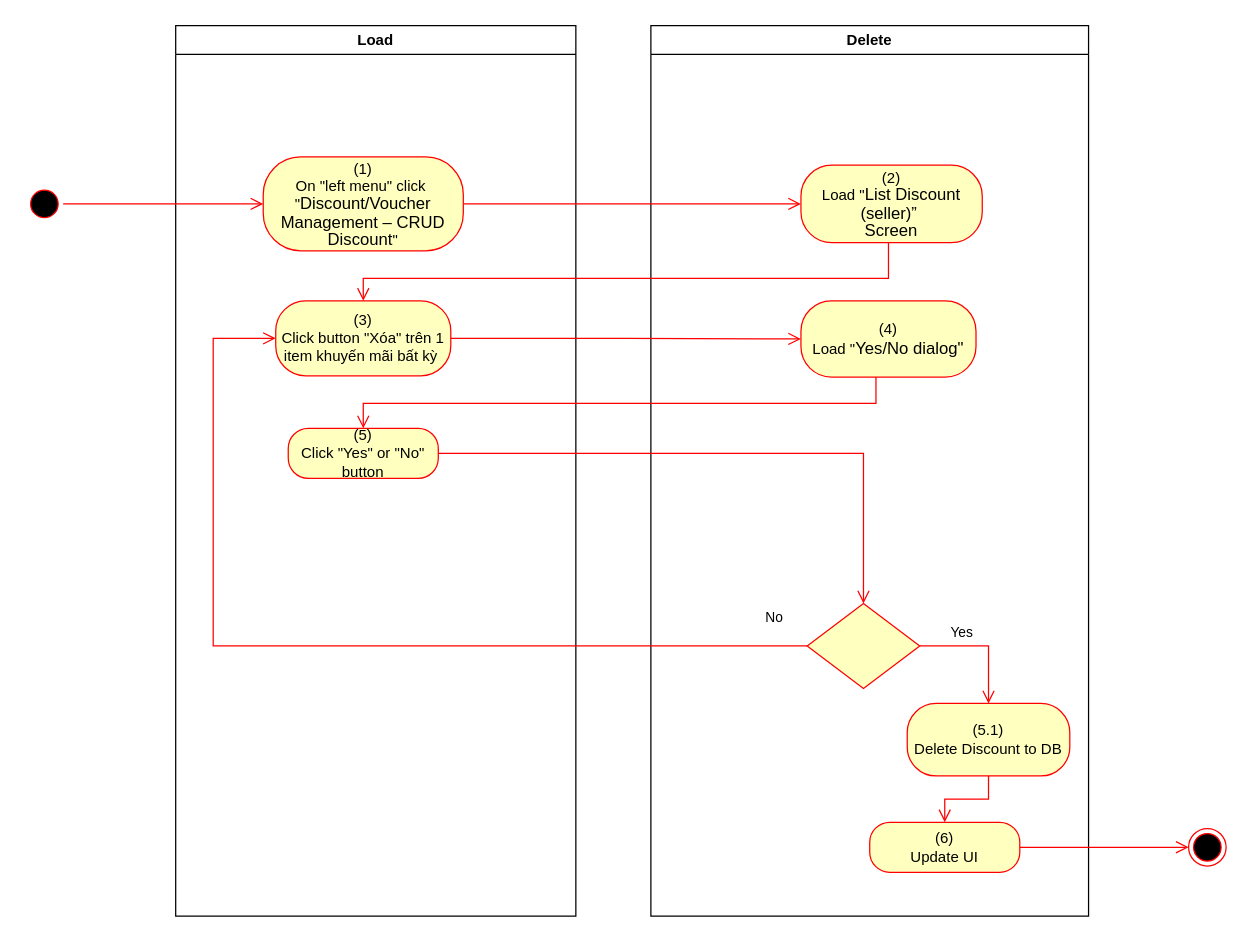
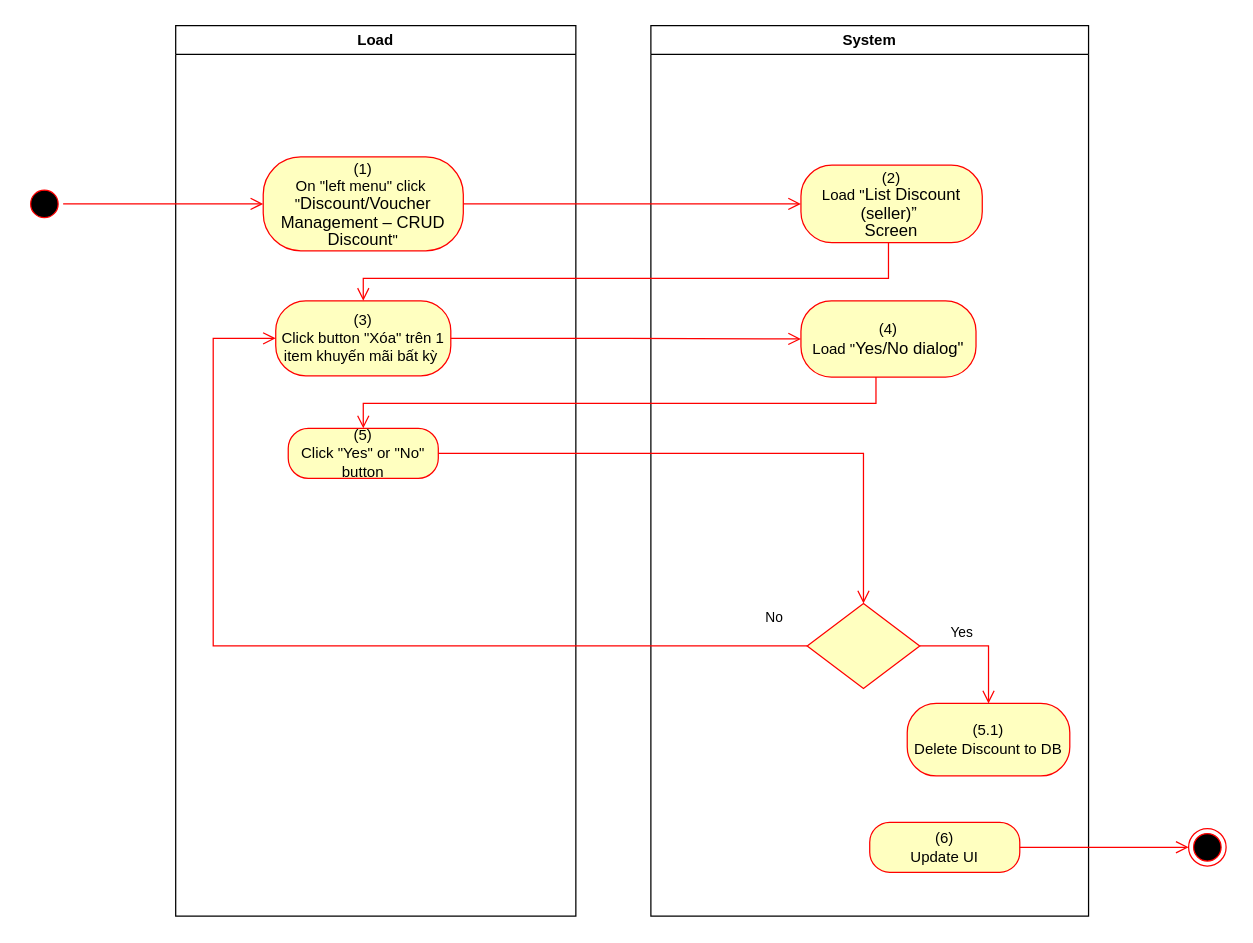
(869, 41) -> (869, 41)
(968, 799) -> none
